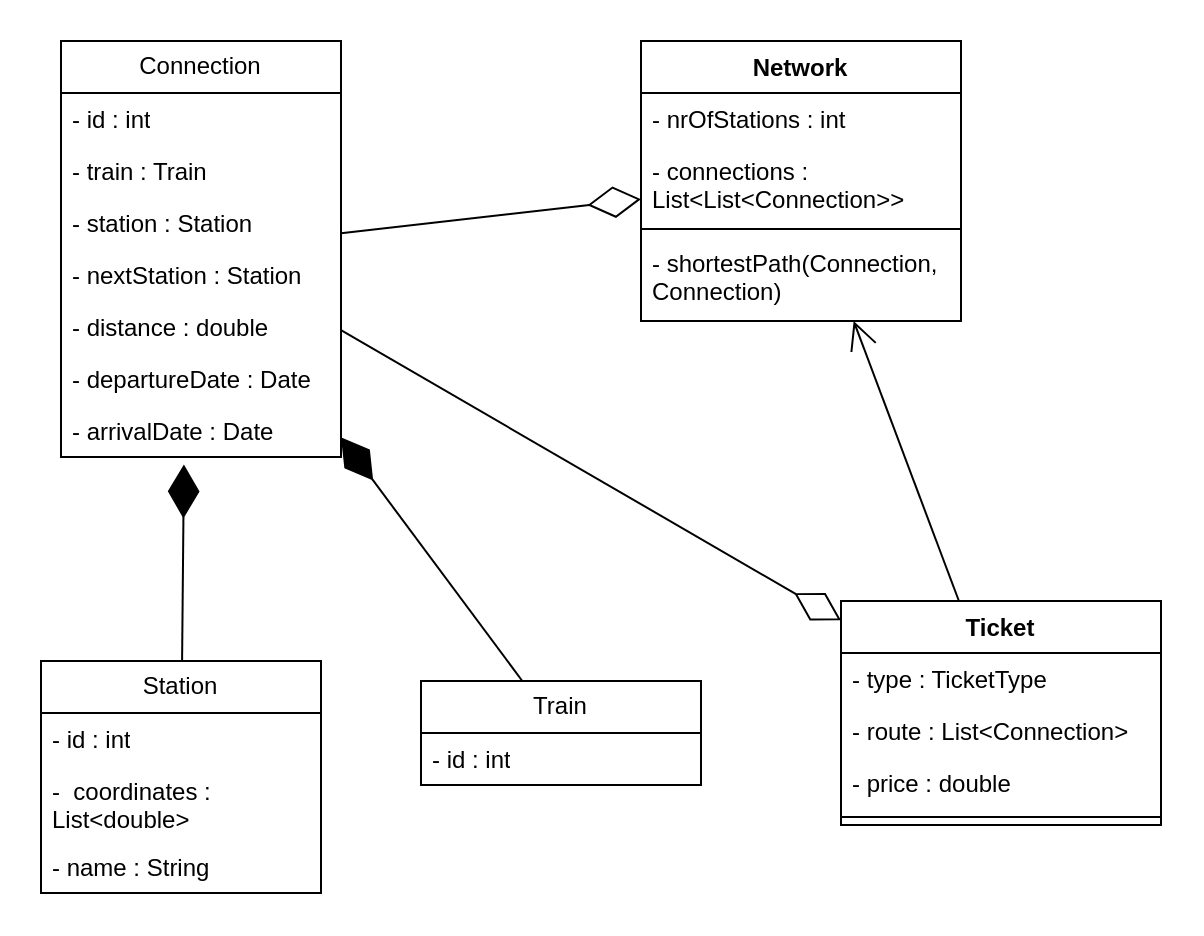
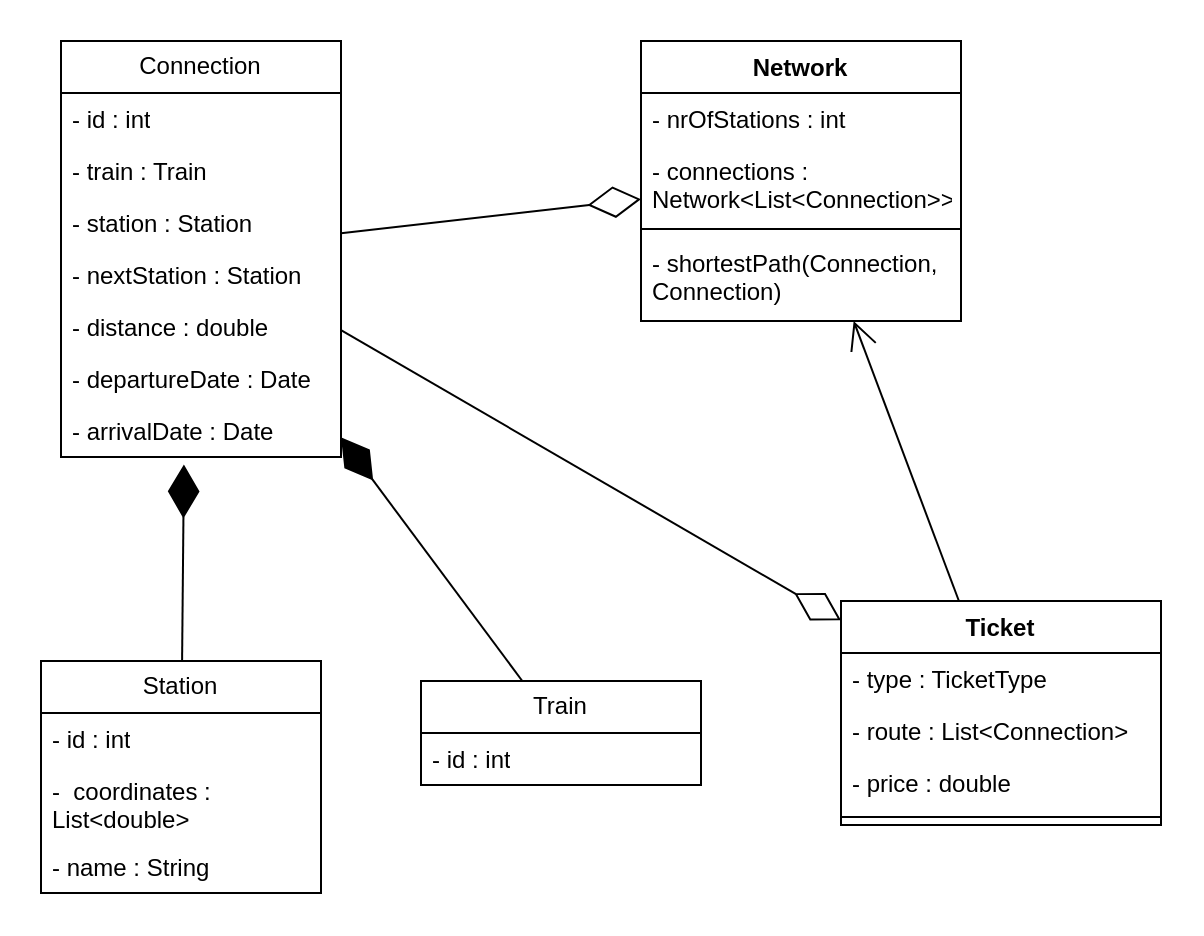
(803, 188) -> (803, 188)
